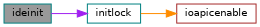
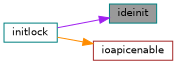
(64, 14) -> (78, 24)
